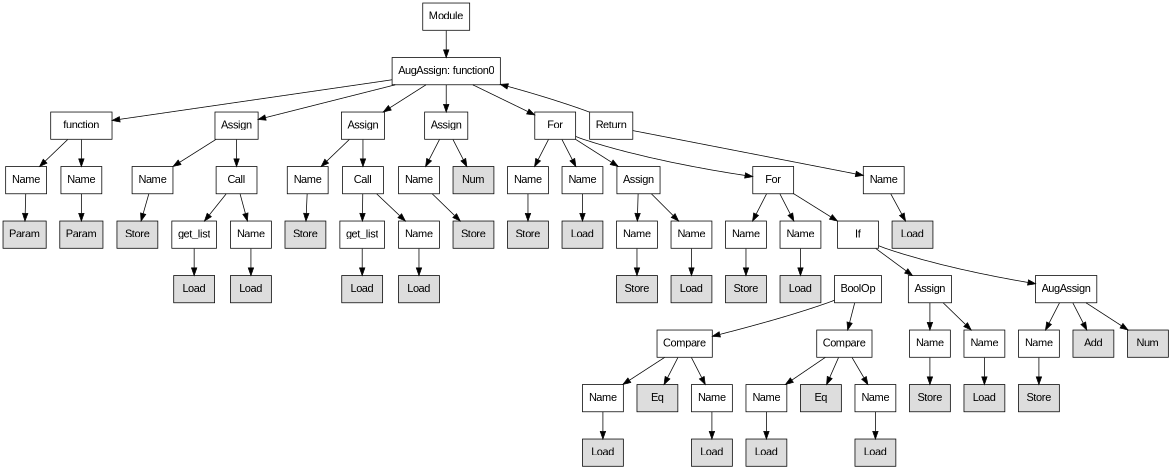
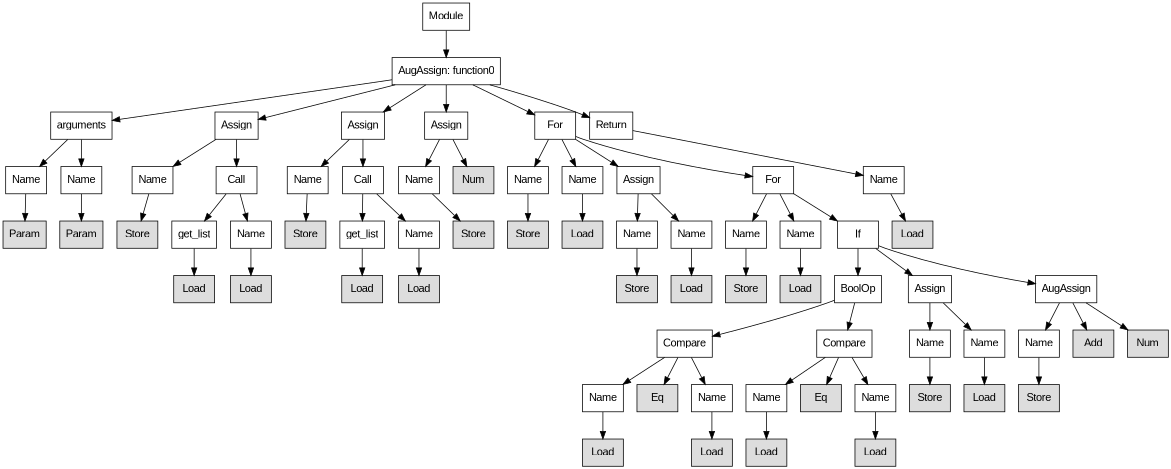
(549, 98) -> (537, 99)
(81, 126) -> (81, 126)
none -> (858, 258)
